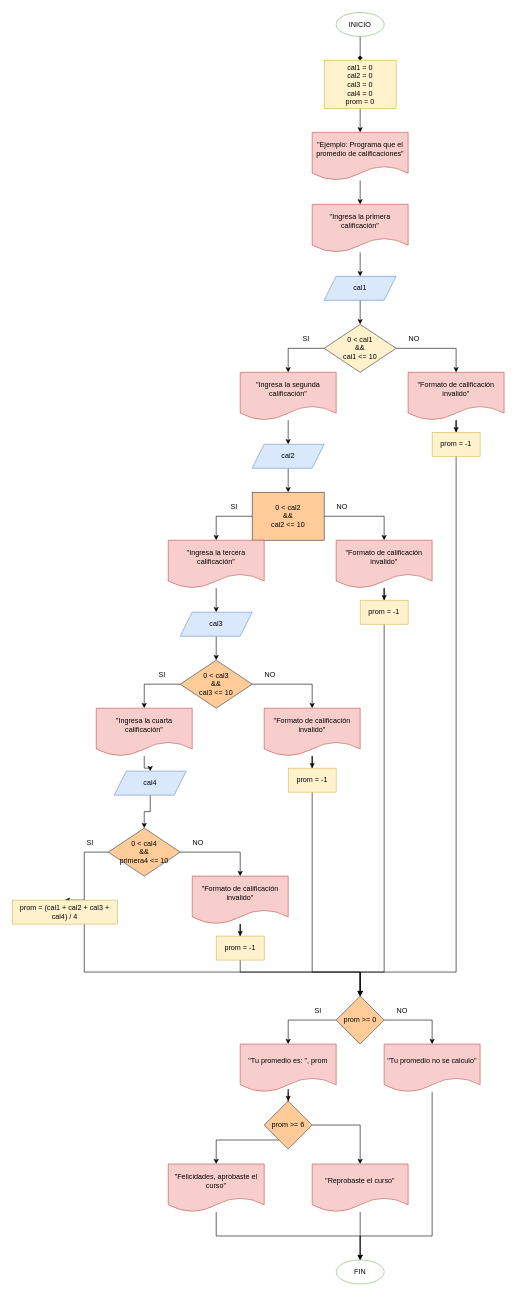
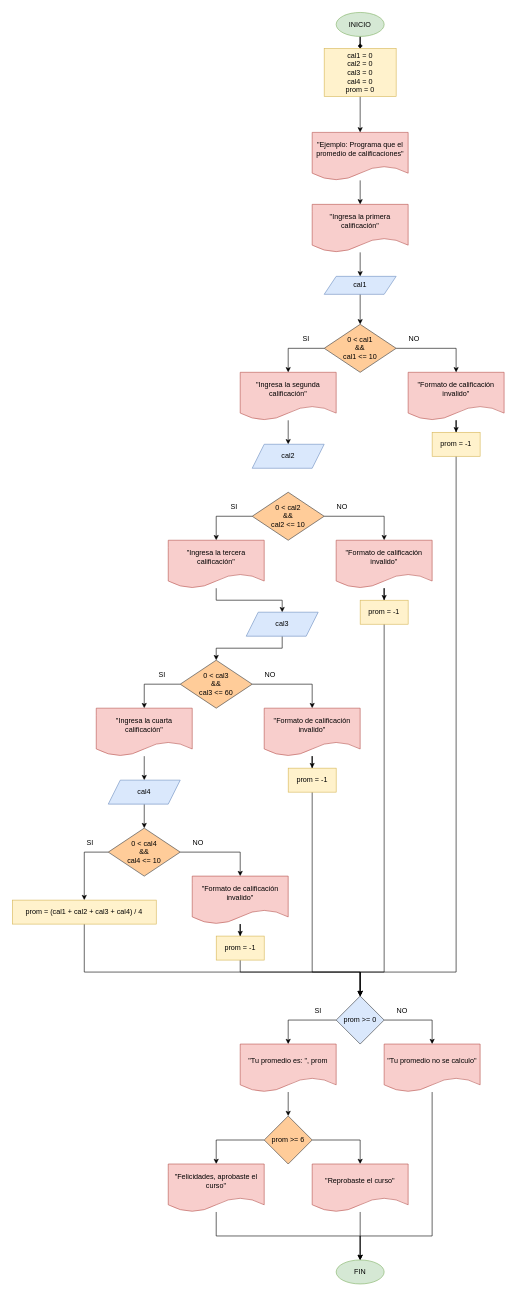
(360, 24) -> (360, 24)
(360, 84) -> (360, 72)
(360, 288) -> (360, 285)
(360, 348) -> (360, 348)
(288, 486) -> none
(288, 516) -> (288, 516)
(216, 624) -> (282, 624)
(216, 684) -> (216, 684)
(150, 783) -> (144, 792)
(144, 852) -> (144, 852)
(65, 912) -> (84, 912)
(360, 1020) -> (360, 1020)
(288, 1125) -> (288, 1140)
(360, 1272) -> (360, 1272)
